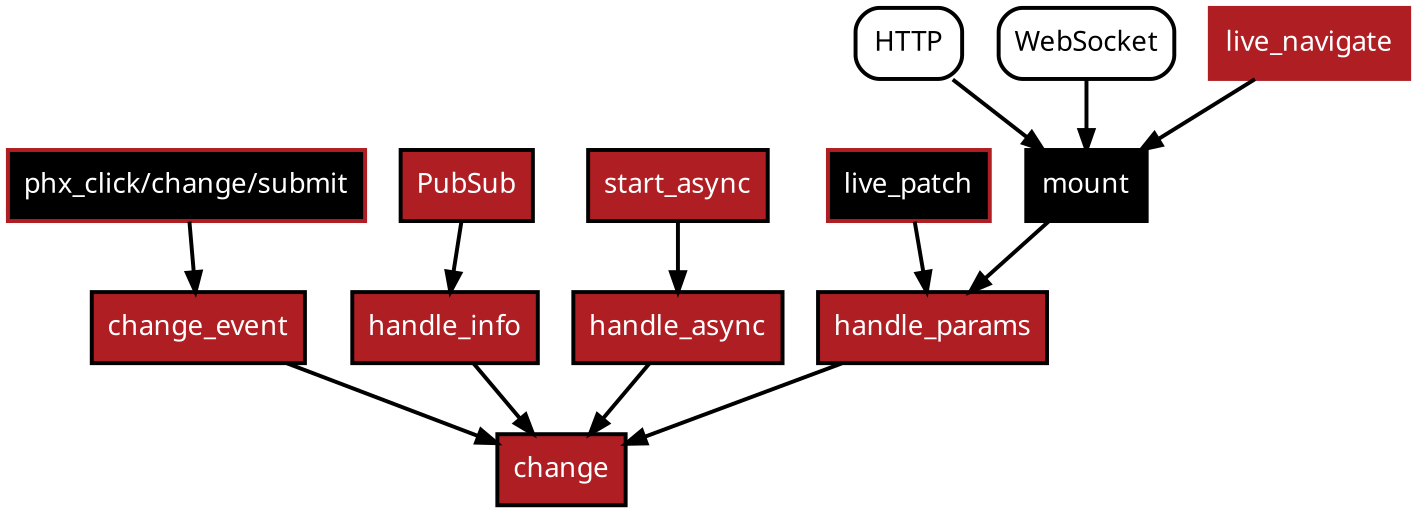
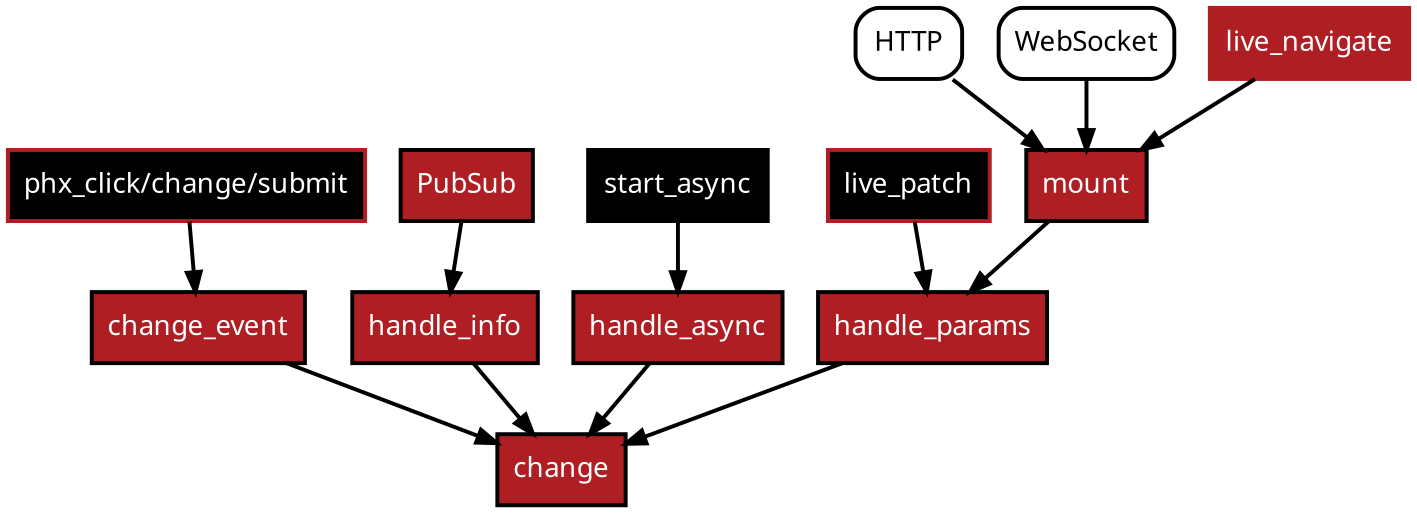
(678, 186) -> (678, 186)
(1086, 186) -> (1086, 186)
